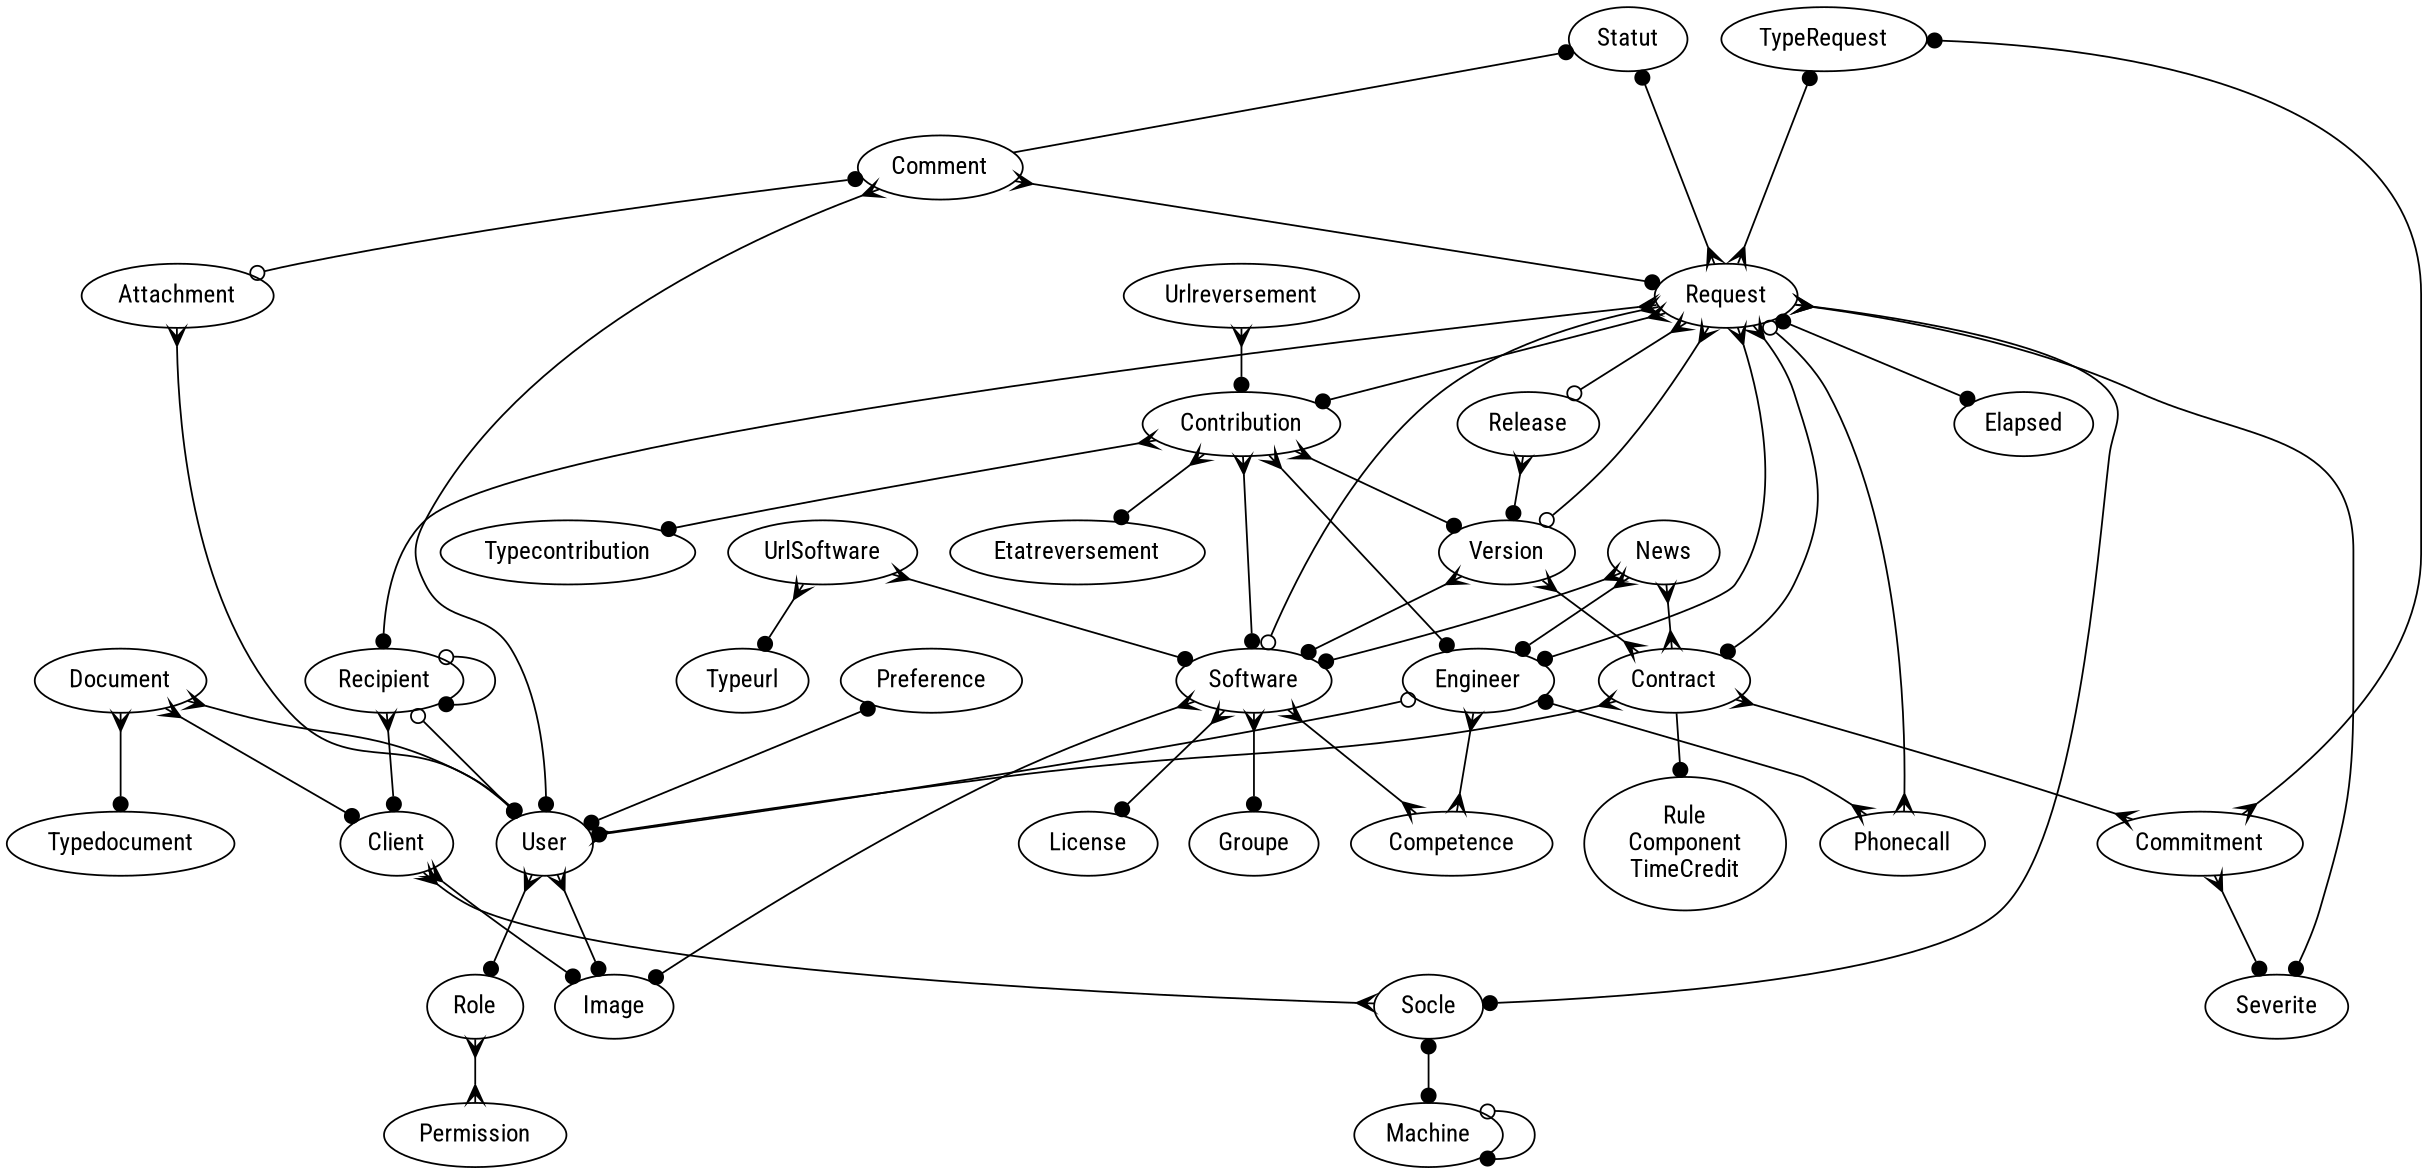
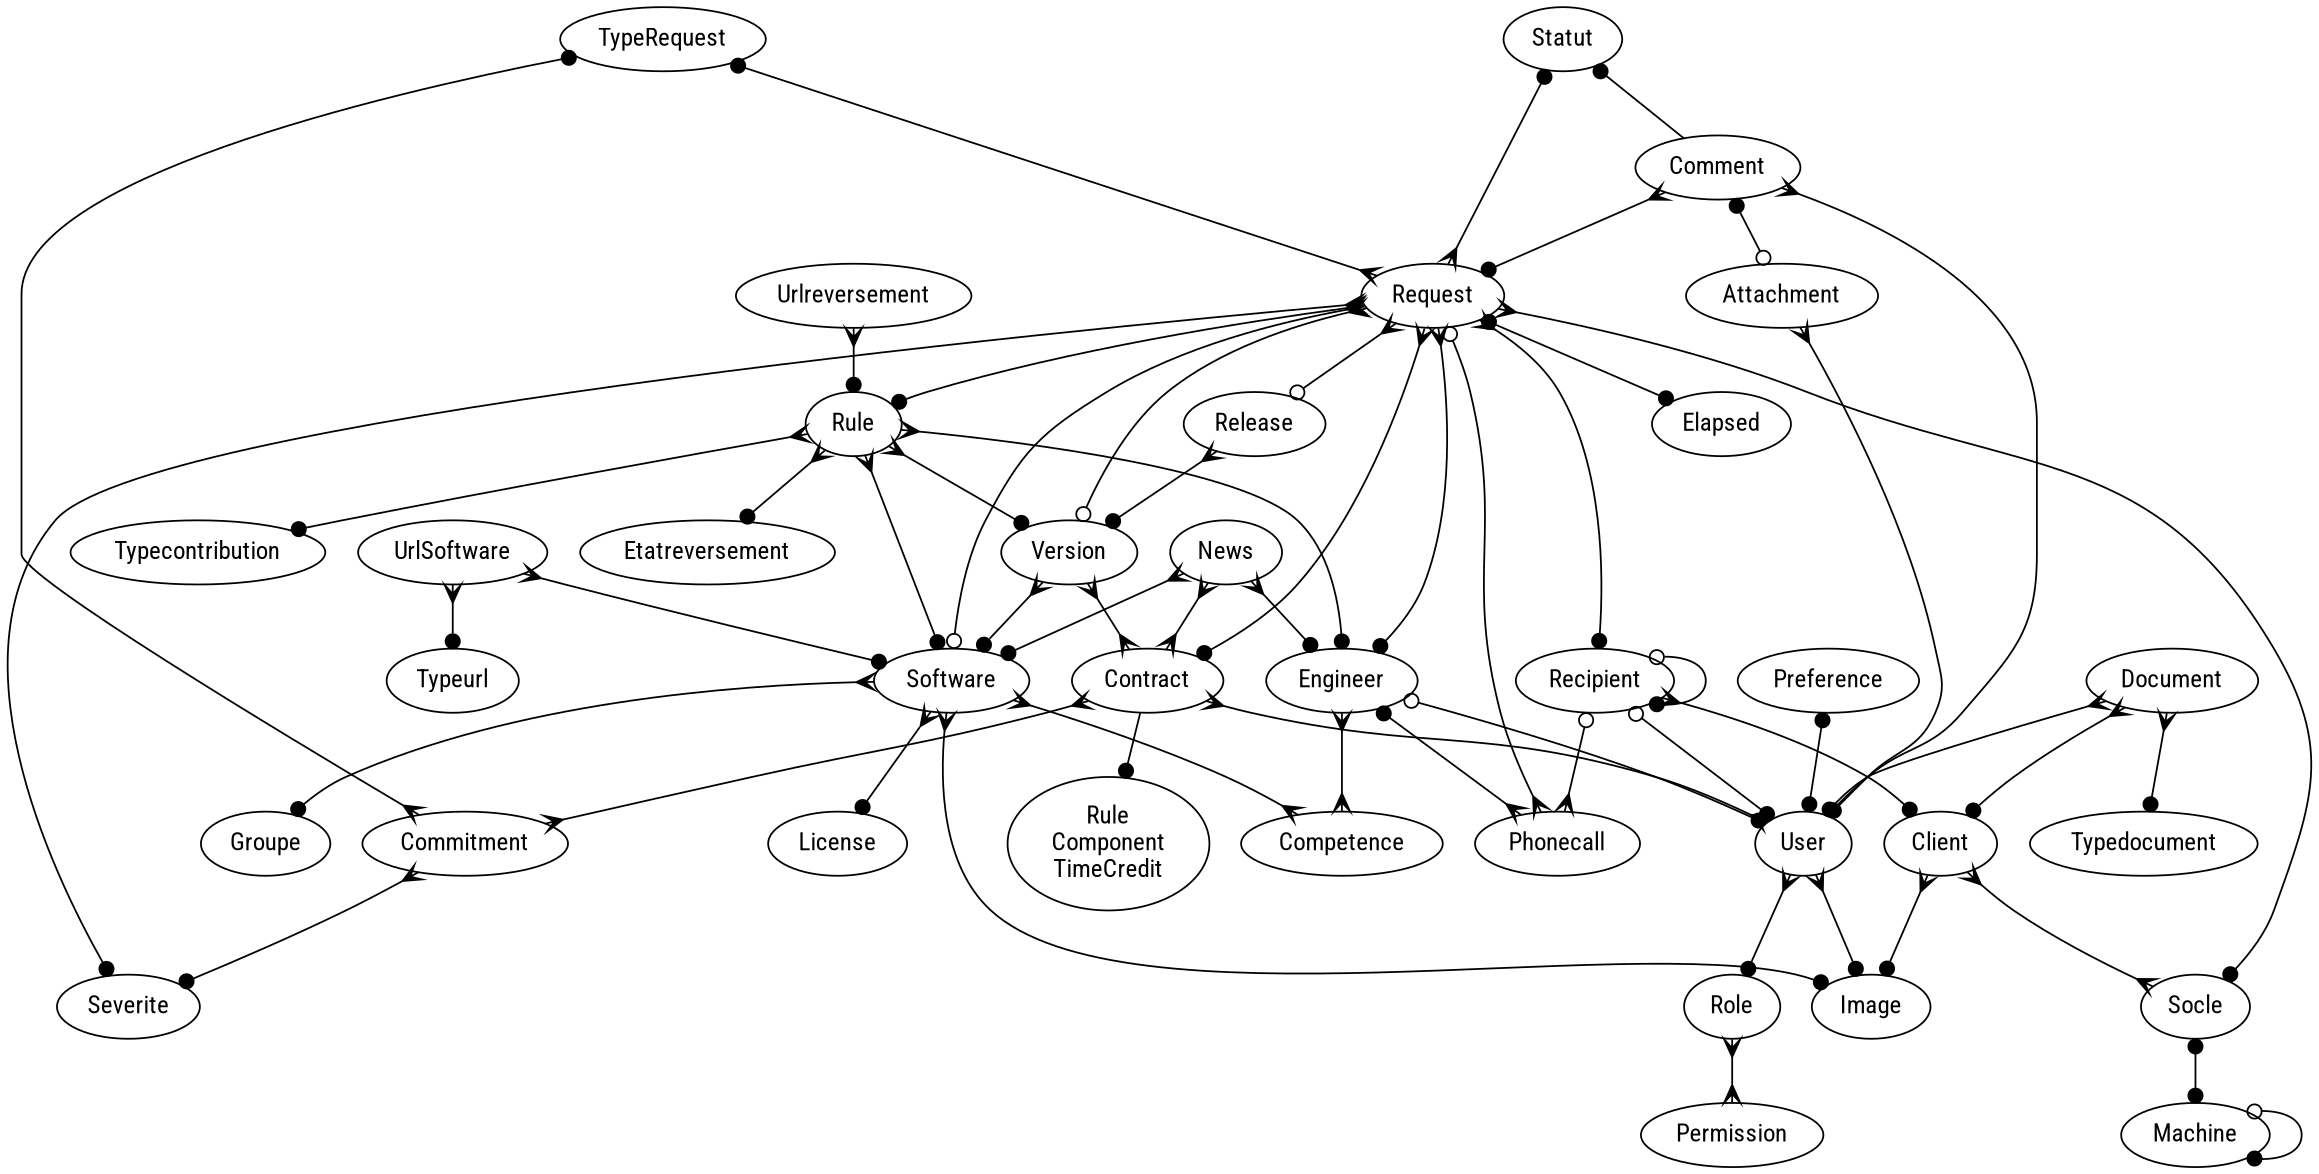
(1241, 424) -> (854, 424)
none -> (1575, 769)
